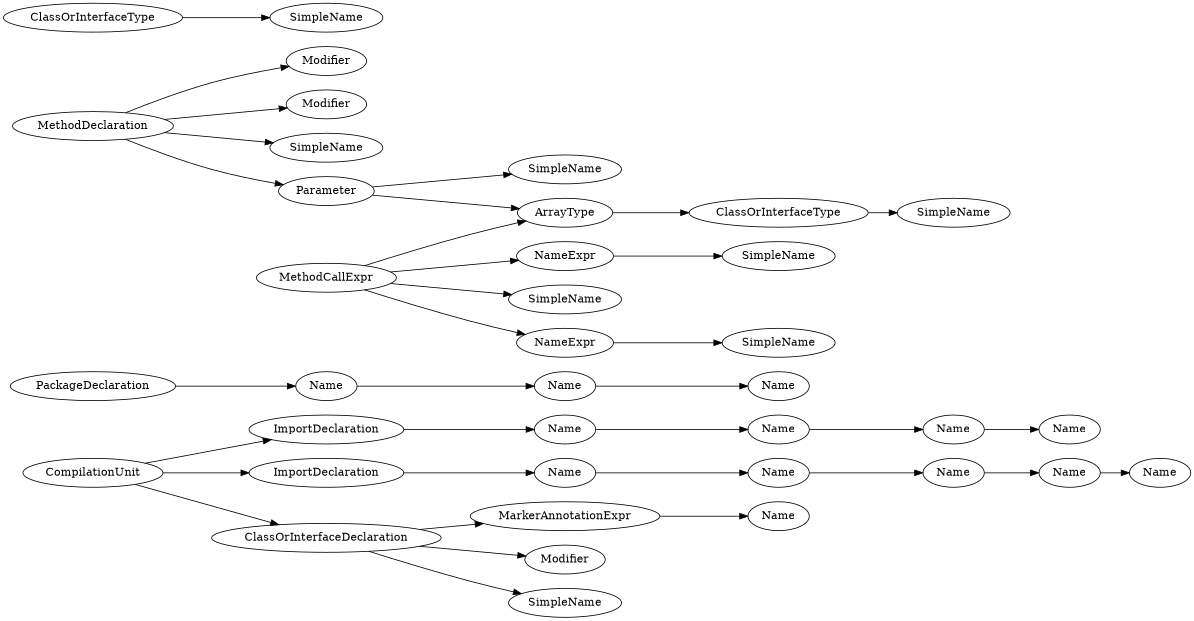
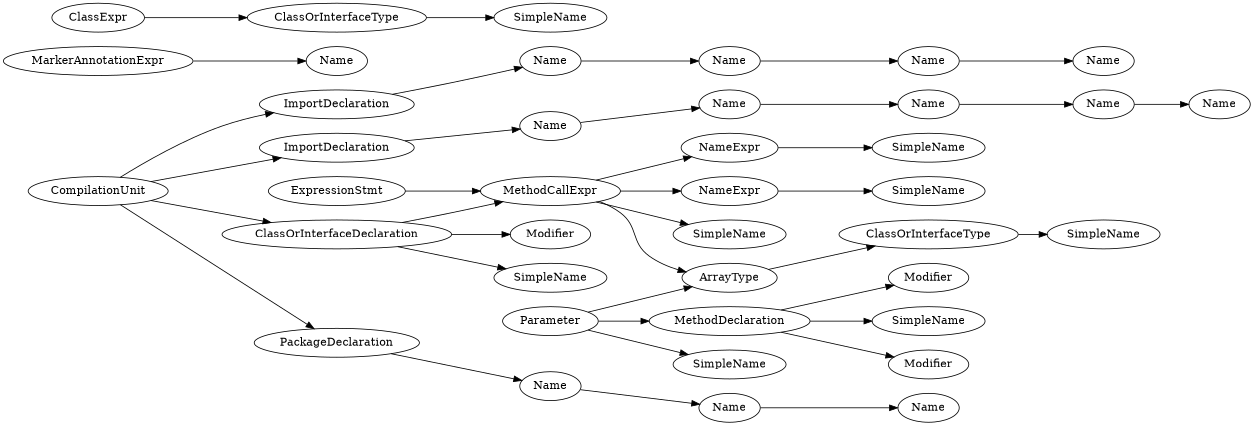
none -> (98, 18)
(199, 166) -> (620, 321)
none -> (337, 191)
none -> (214, 265)
(447, 527) -> (449, 213)
